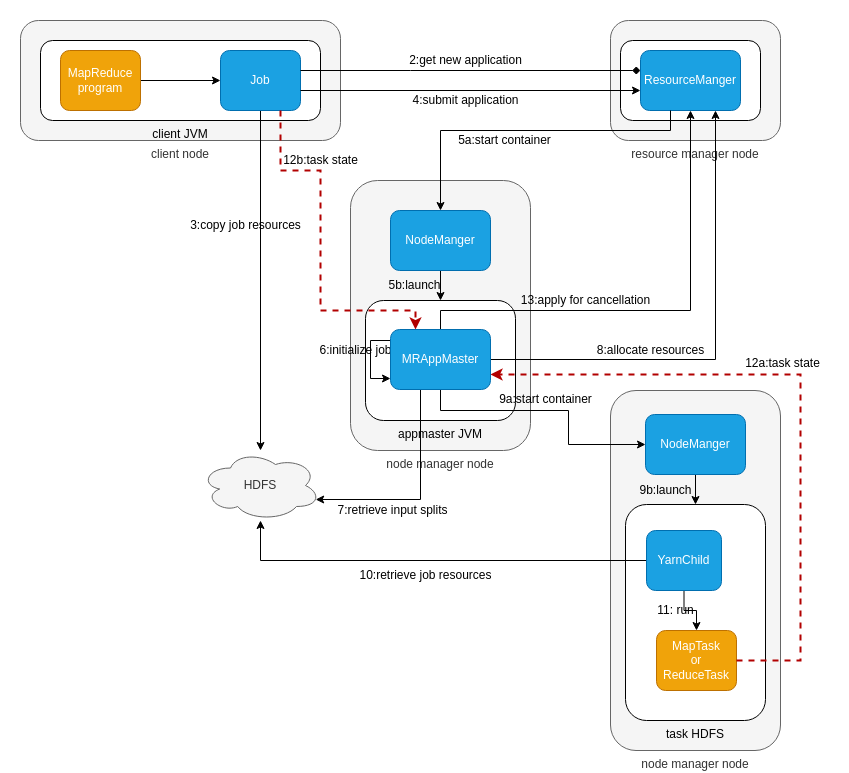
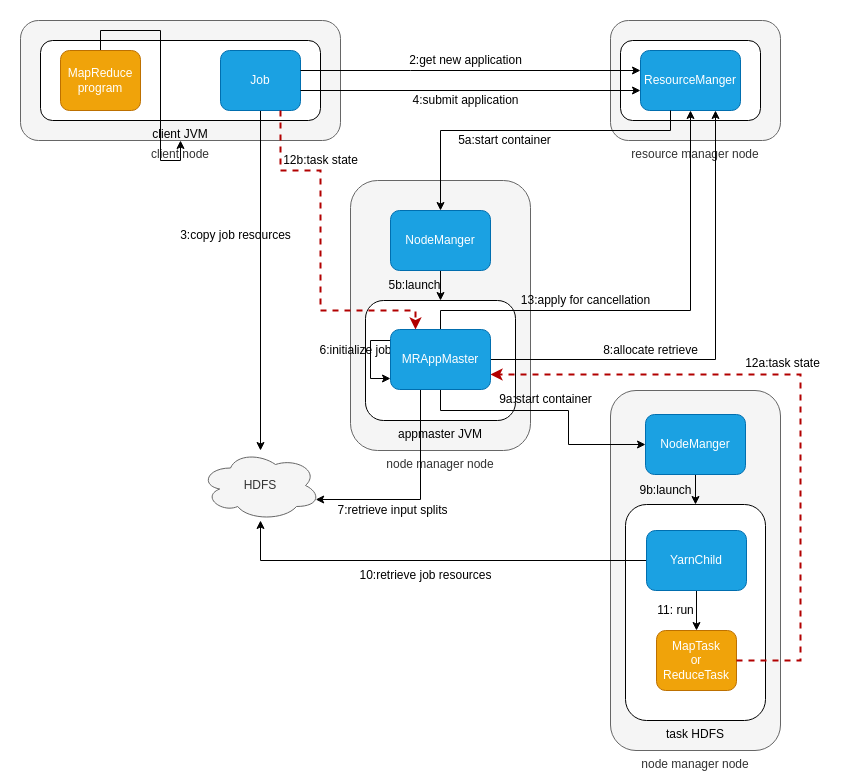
(632, 71) -> (632, 71)
(177, 81) -> (161, 72)
(246, 226) -> (236, 236)
(651, 351) -> (651, 351)
(684, 561) -> (697, 561)
